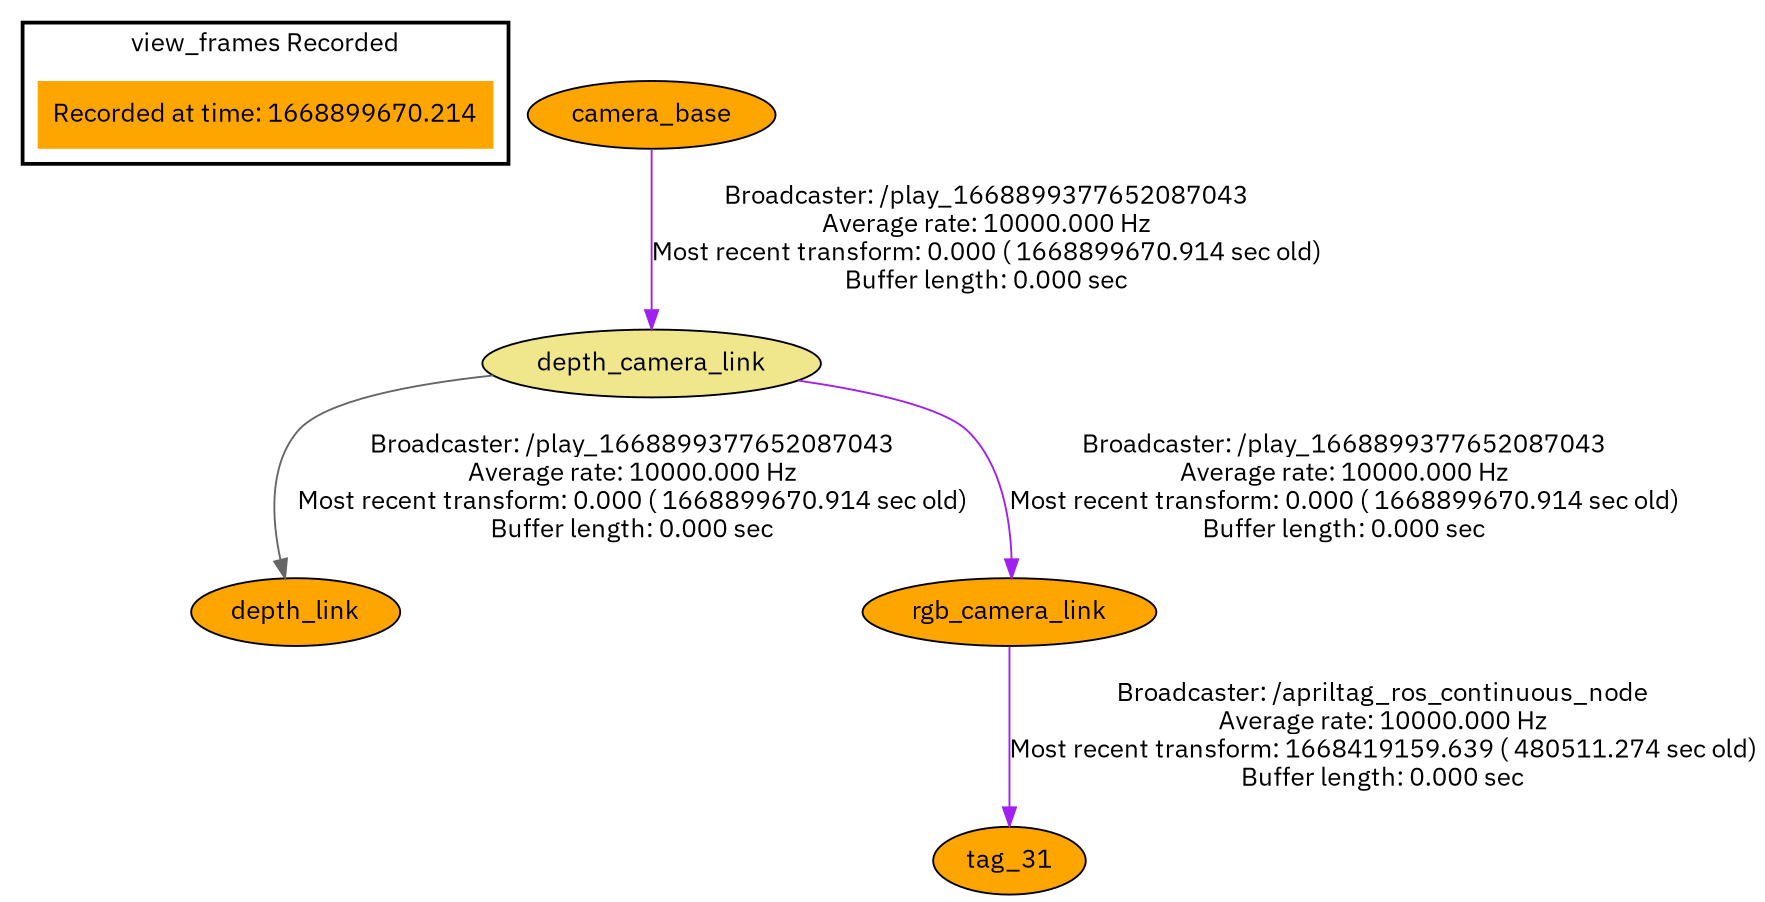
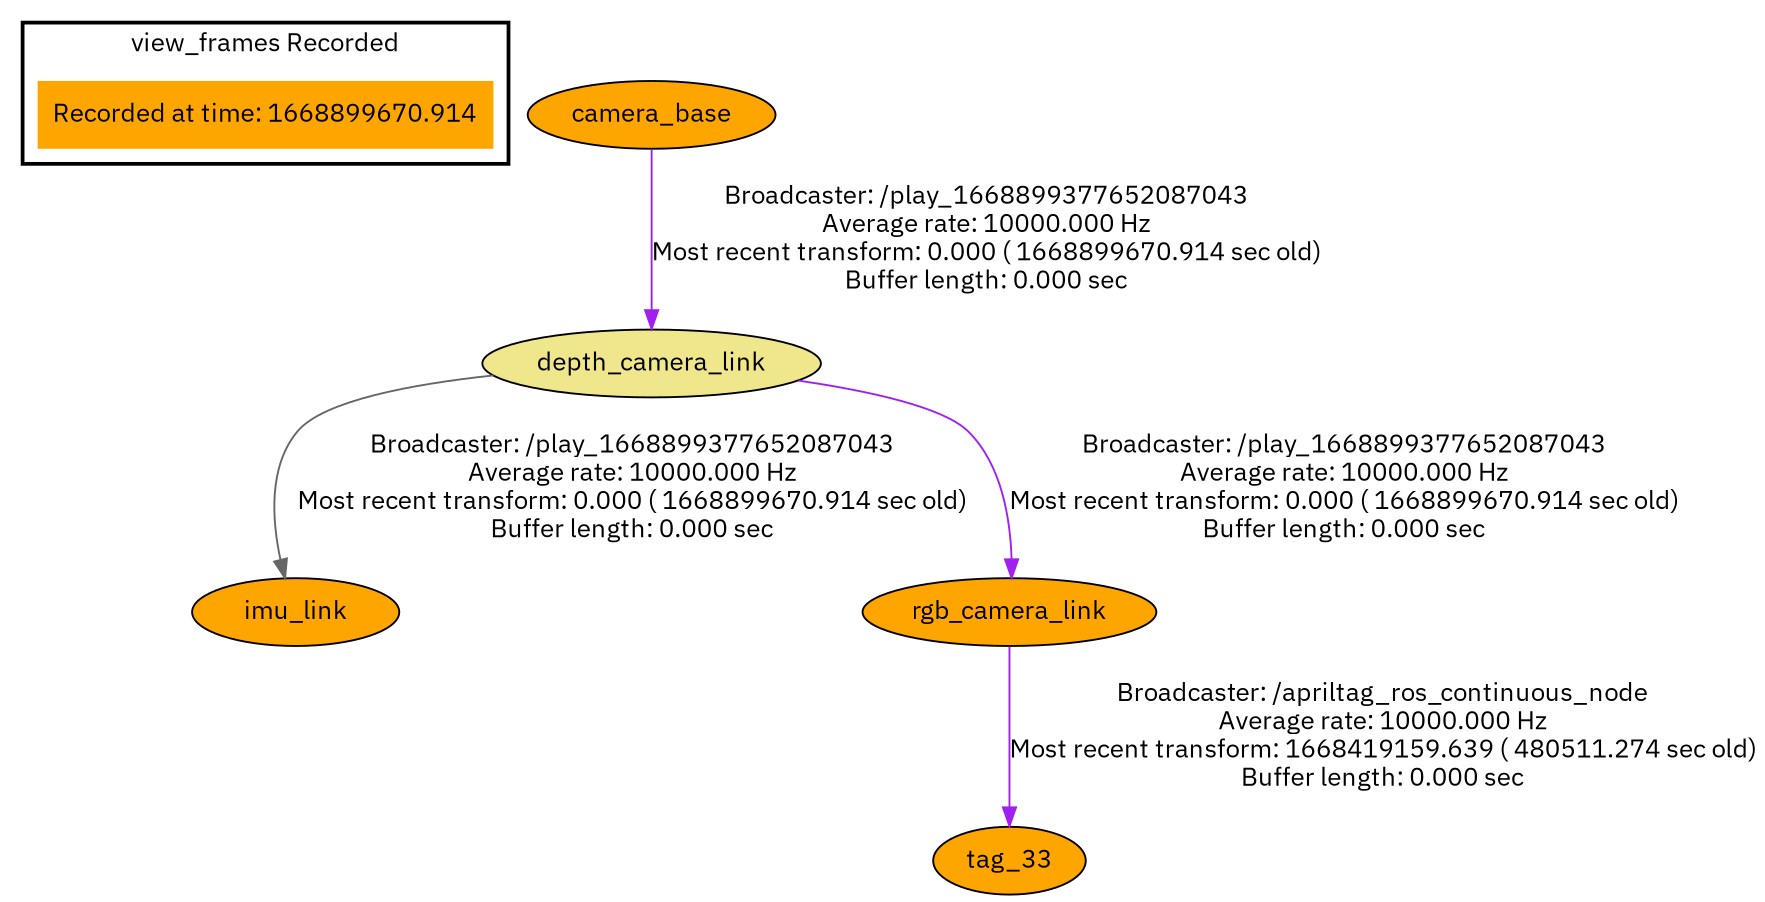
(266, 115) -> (266, 115)
(296, 612) -> (296, 612)
(1009, 861) -> (1009, 861)
